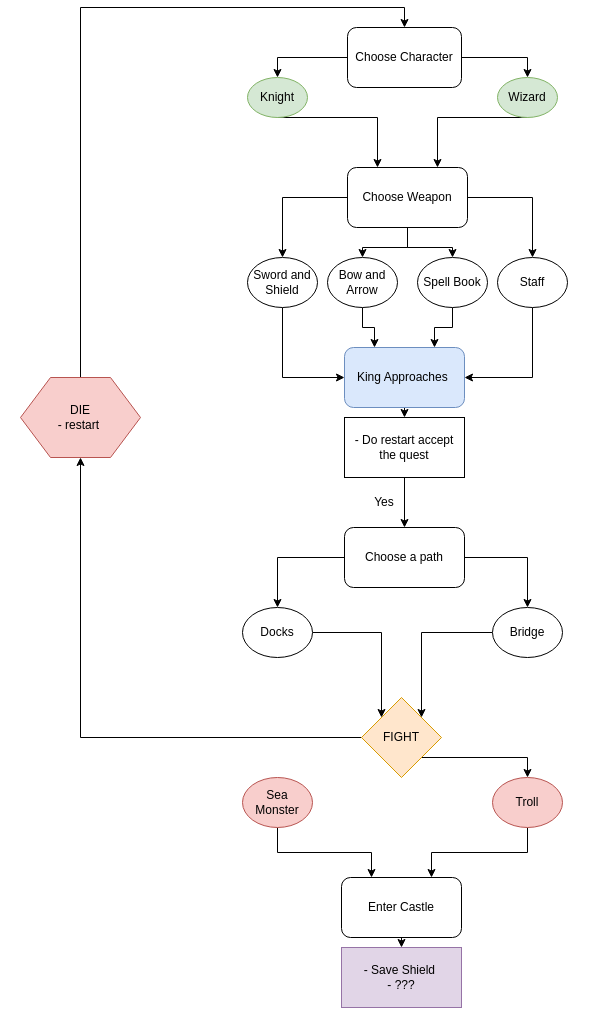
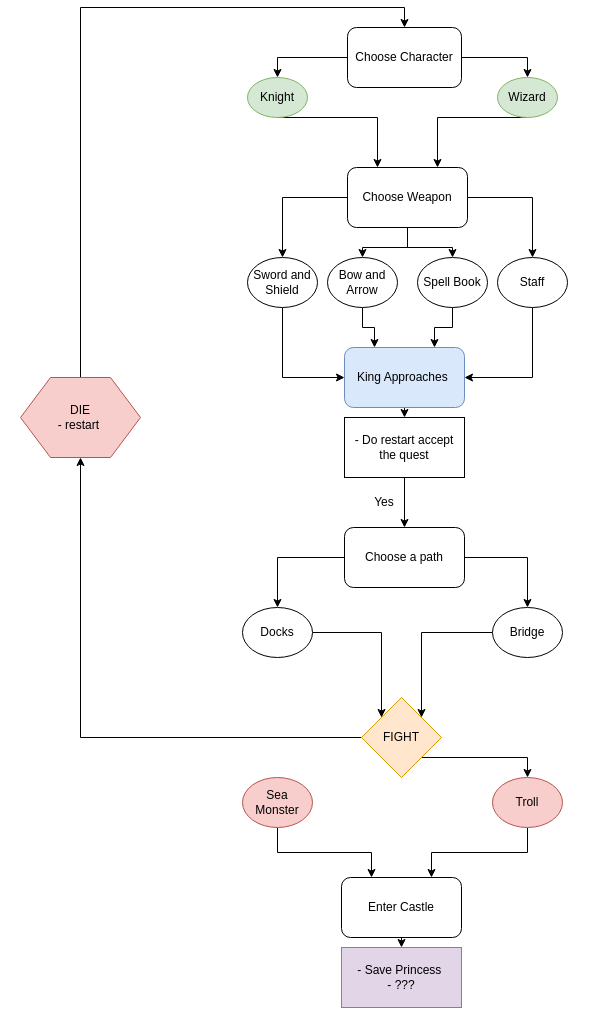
(402, 978) -> (402, 978)
